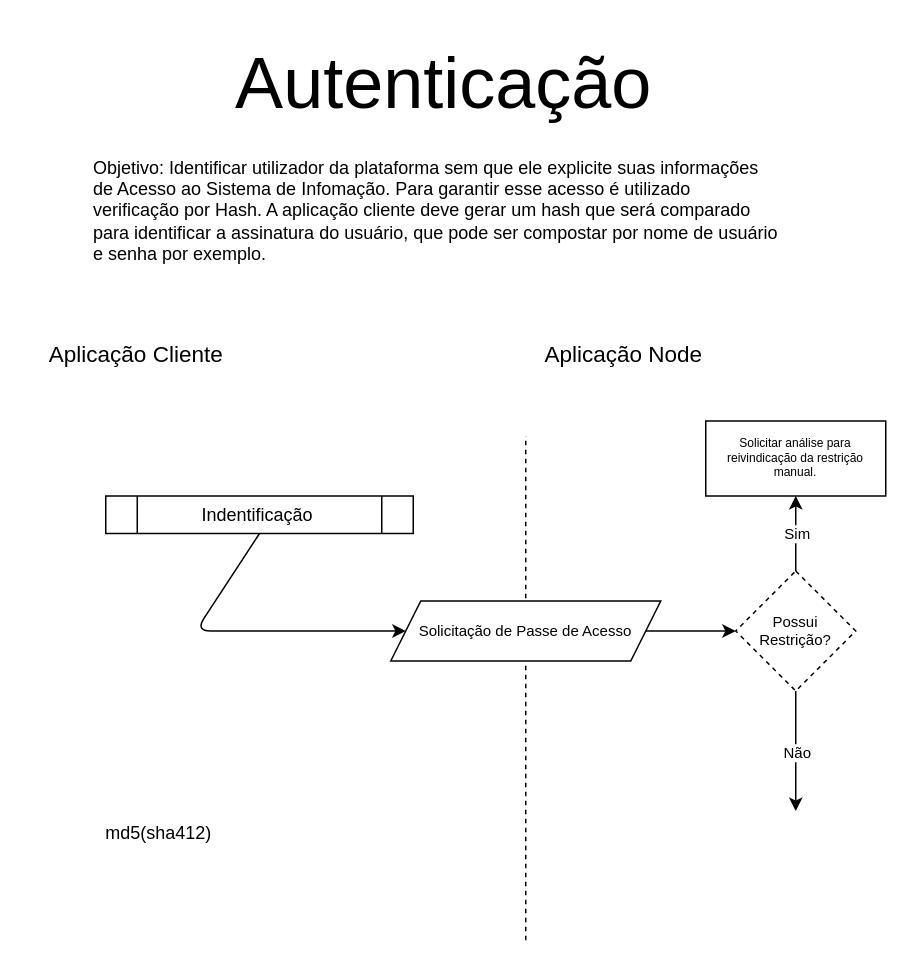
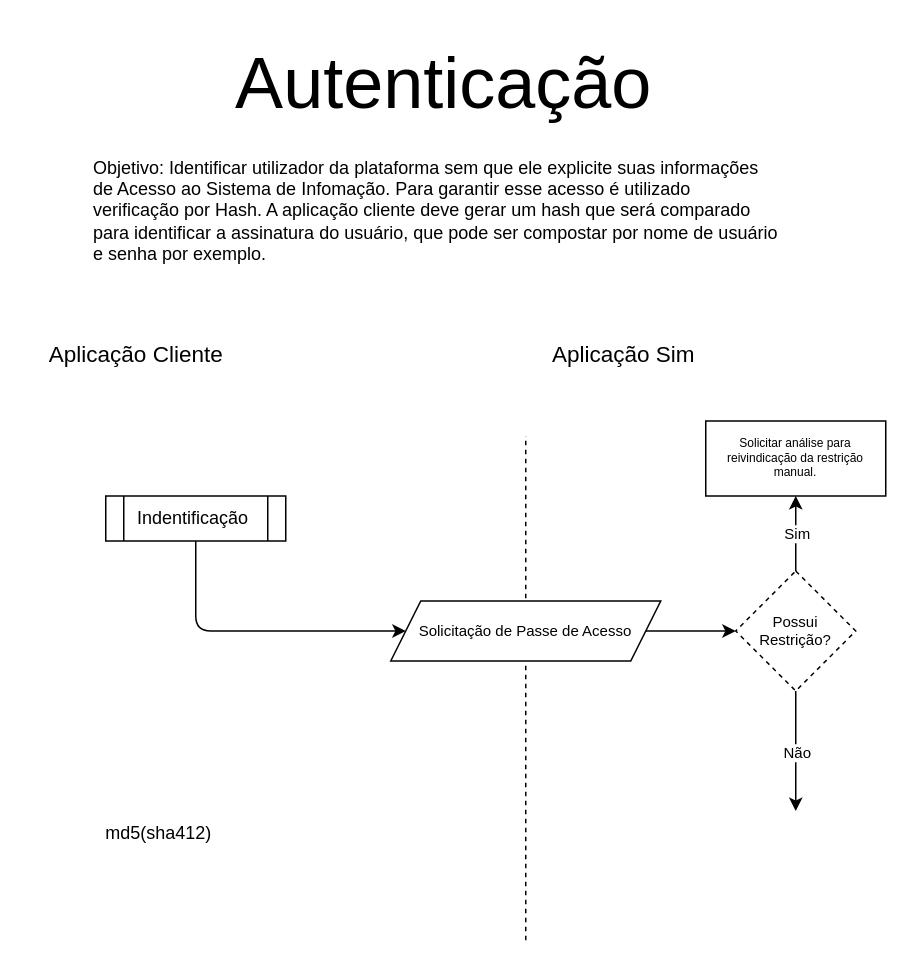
(624, 353) -> (624, 353)
(260, 515) -> (196, 518)
